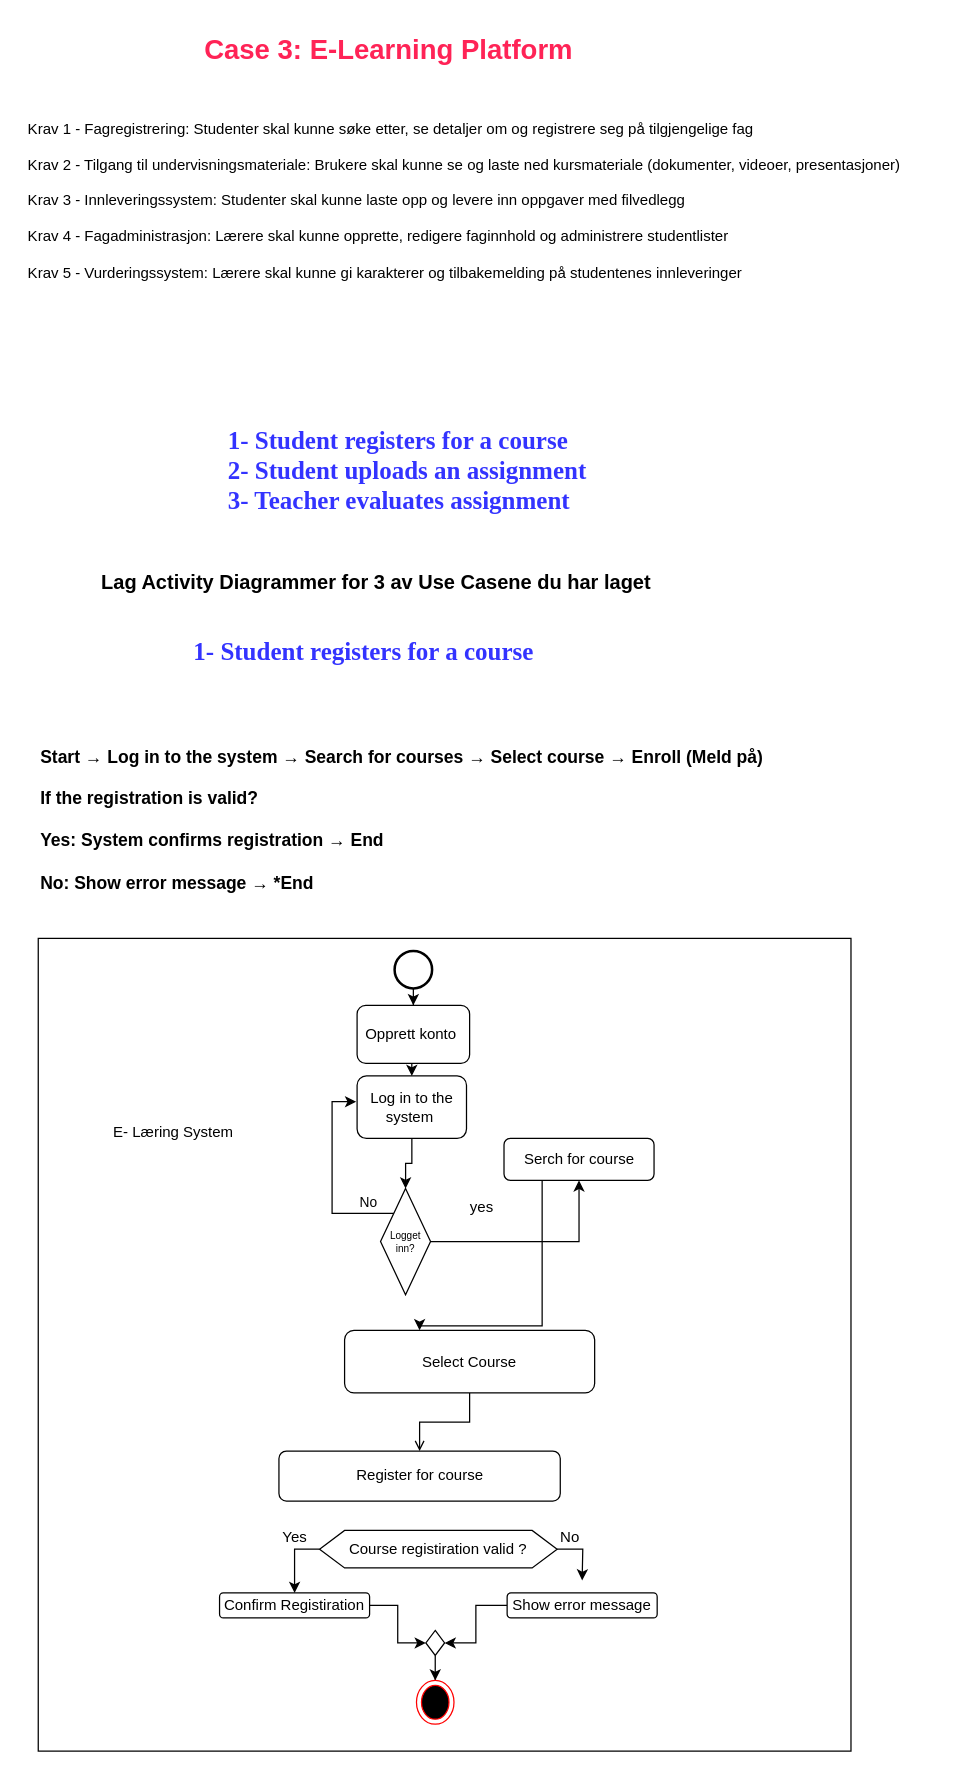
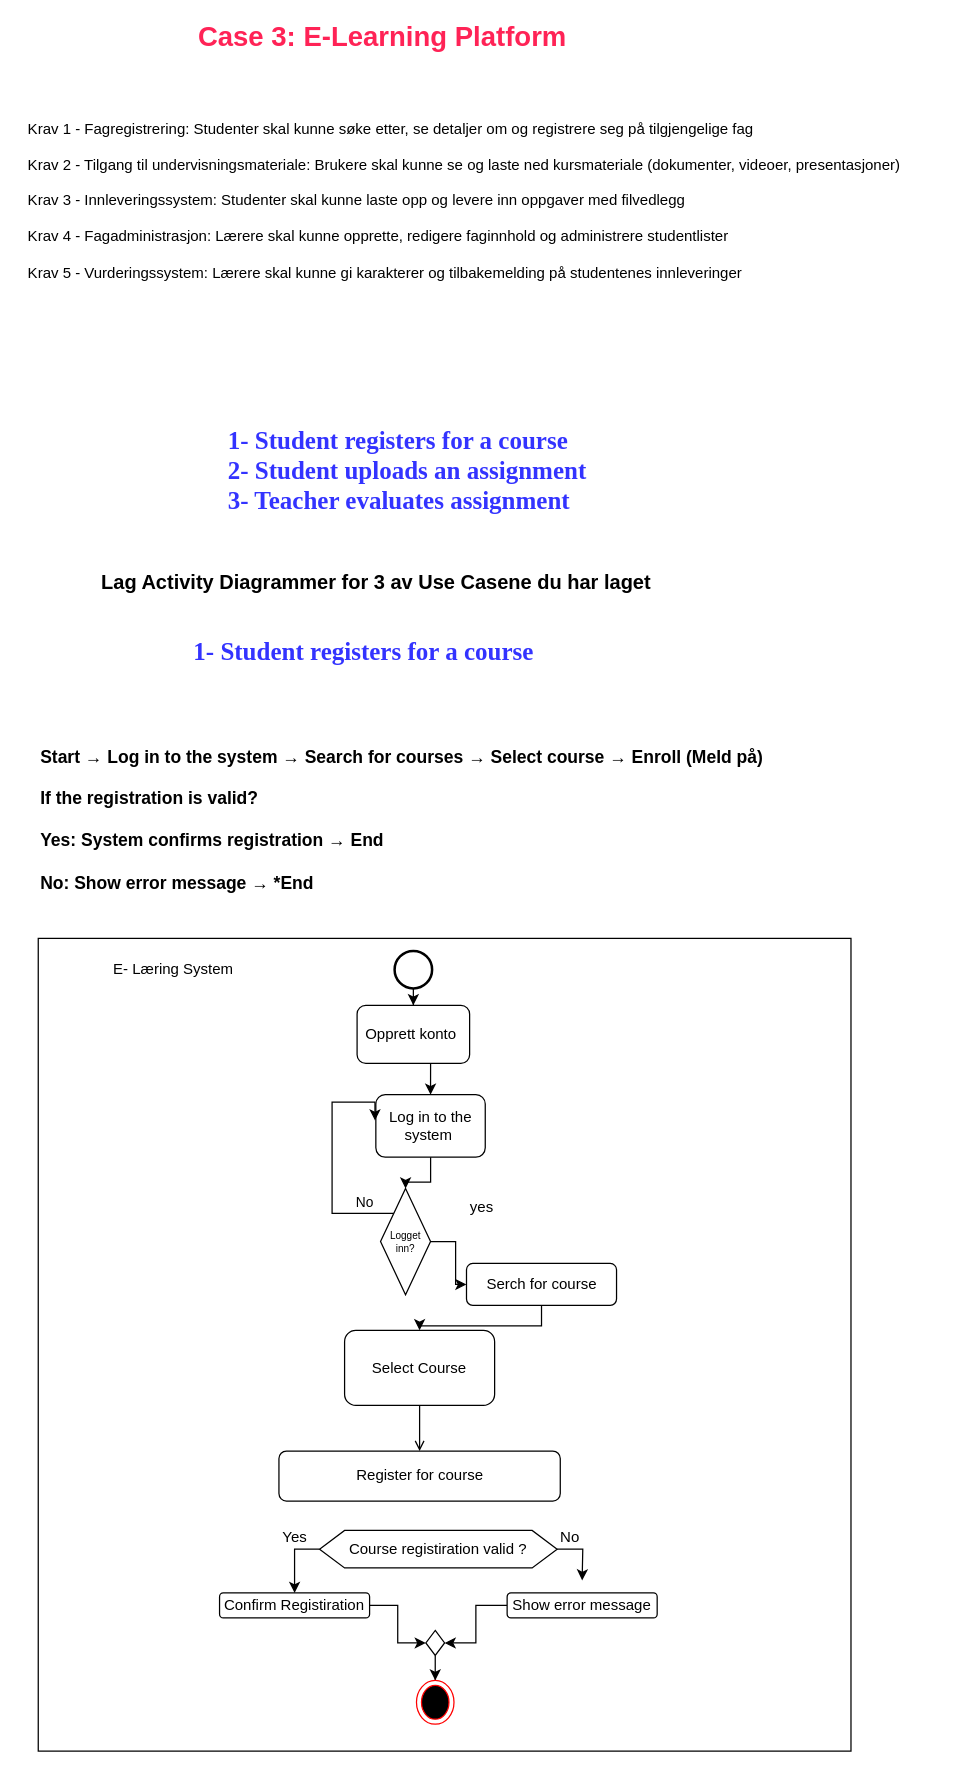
(388, 51) -> (382, 38)
(412, 1107) -> (430, 1126)
(176, 1132) -> (176, 969)
(579, 1159) -> (541, 1284)
(469, 1361) -> (419, 1368)
